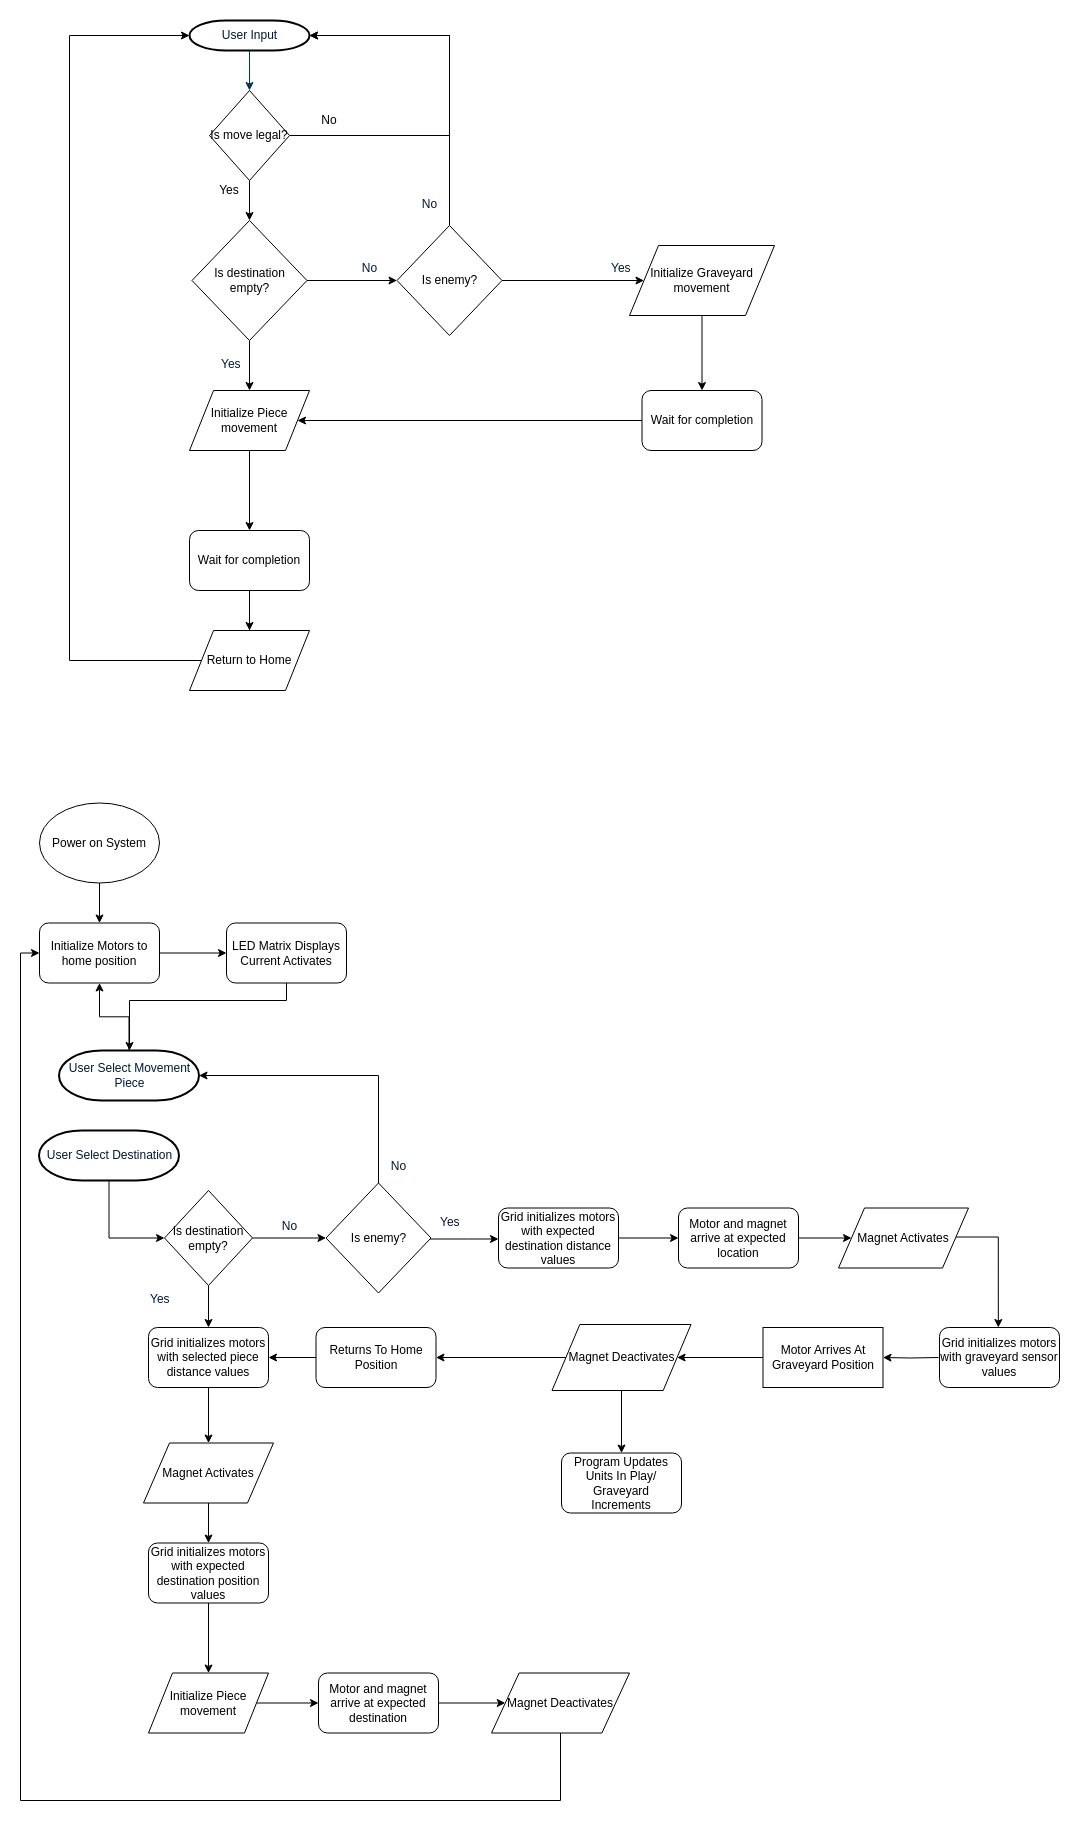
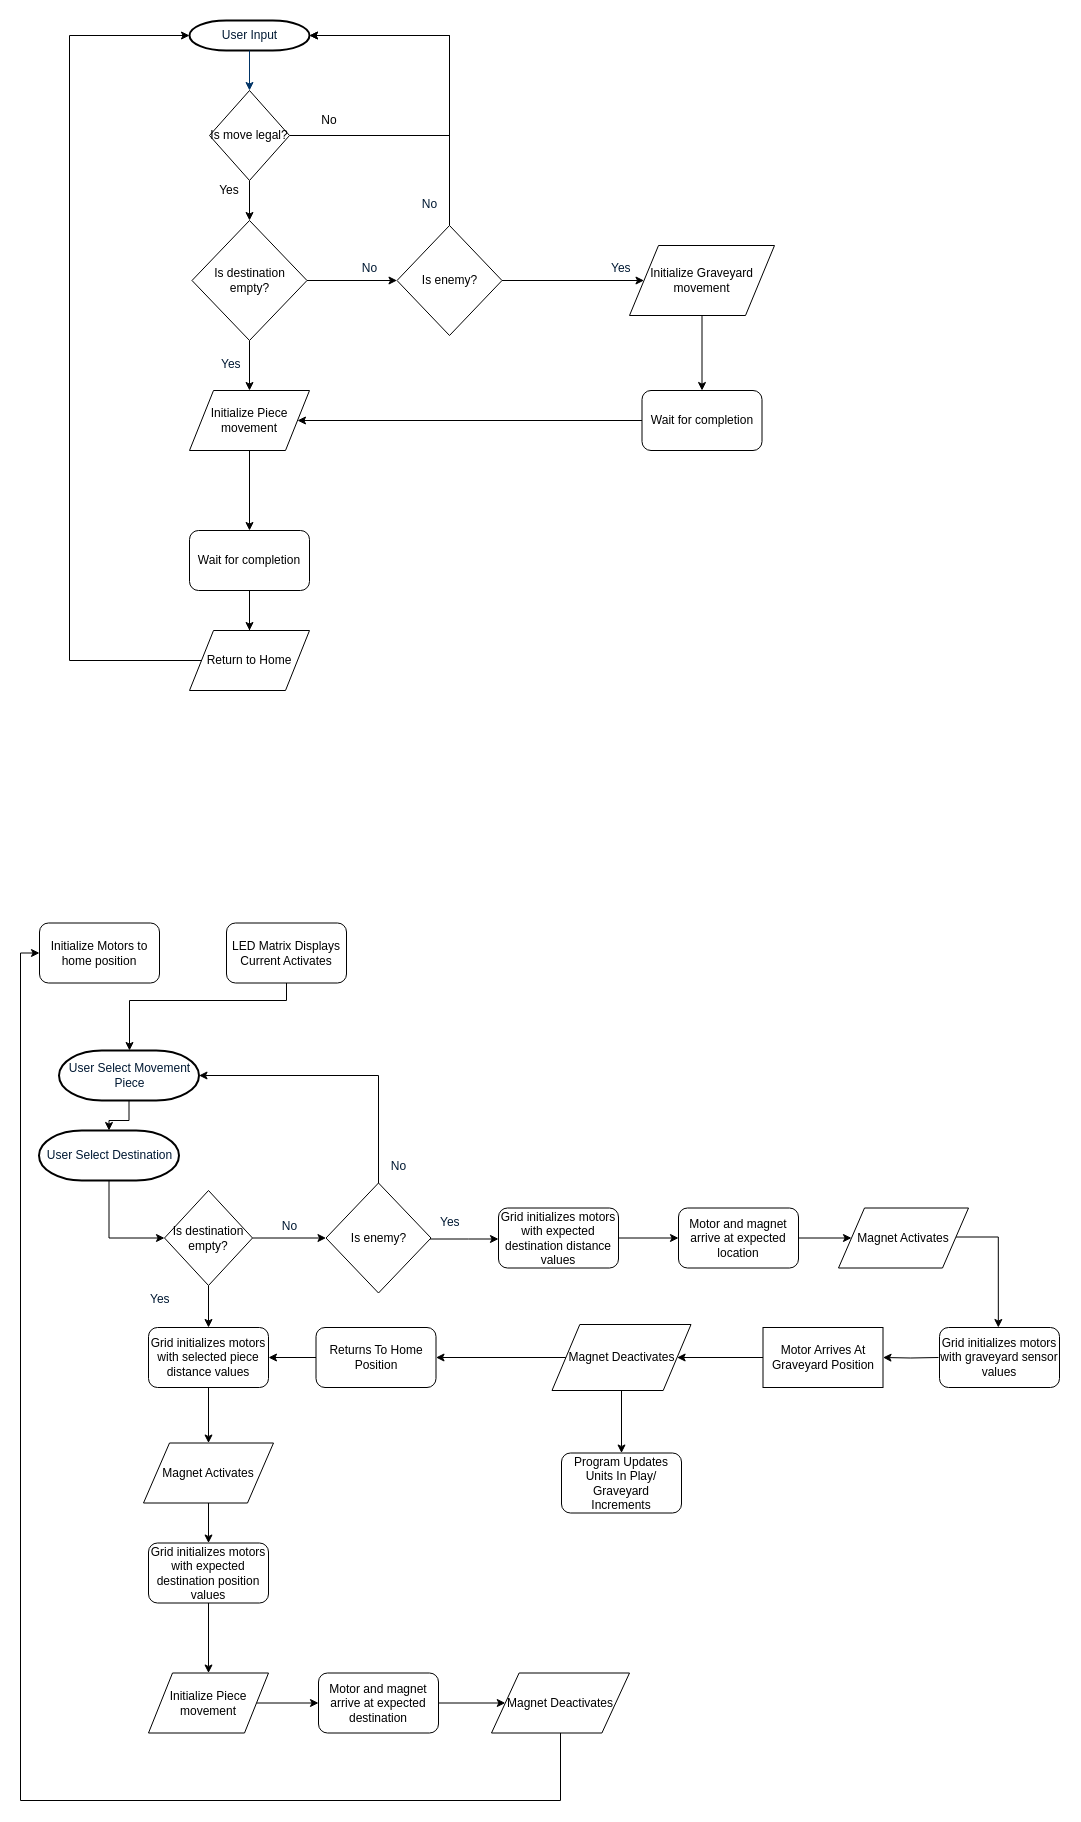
(100, 843) -> none
(100, 899) -> none
(190, 953) -> none
(100, 1017) -> (128, 1121)
